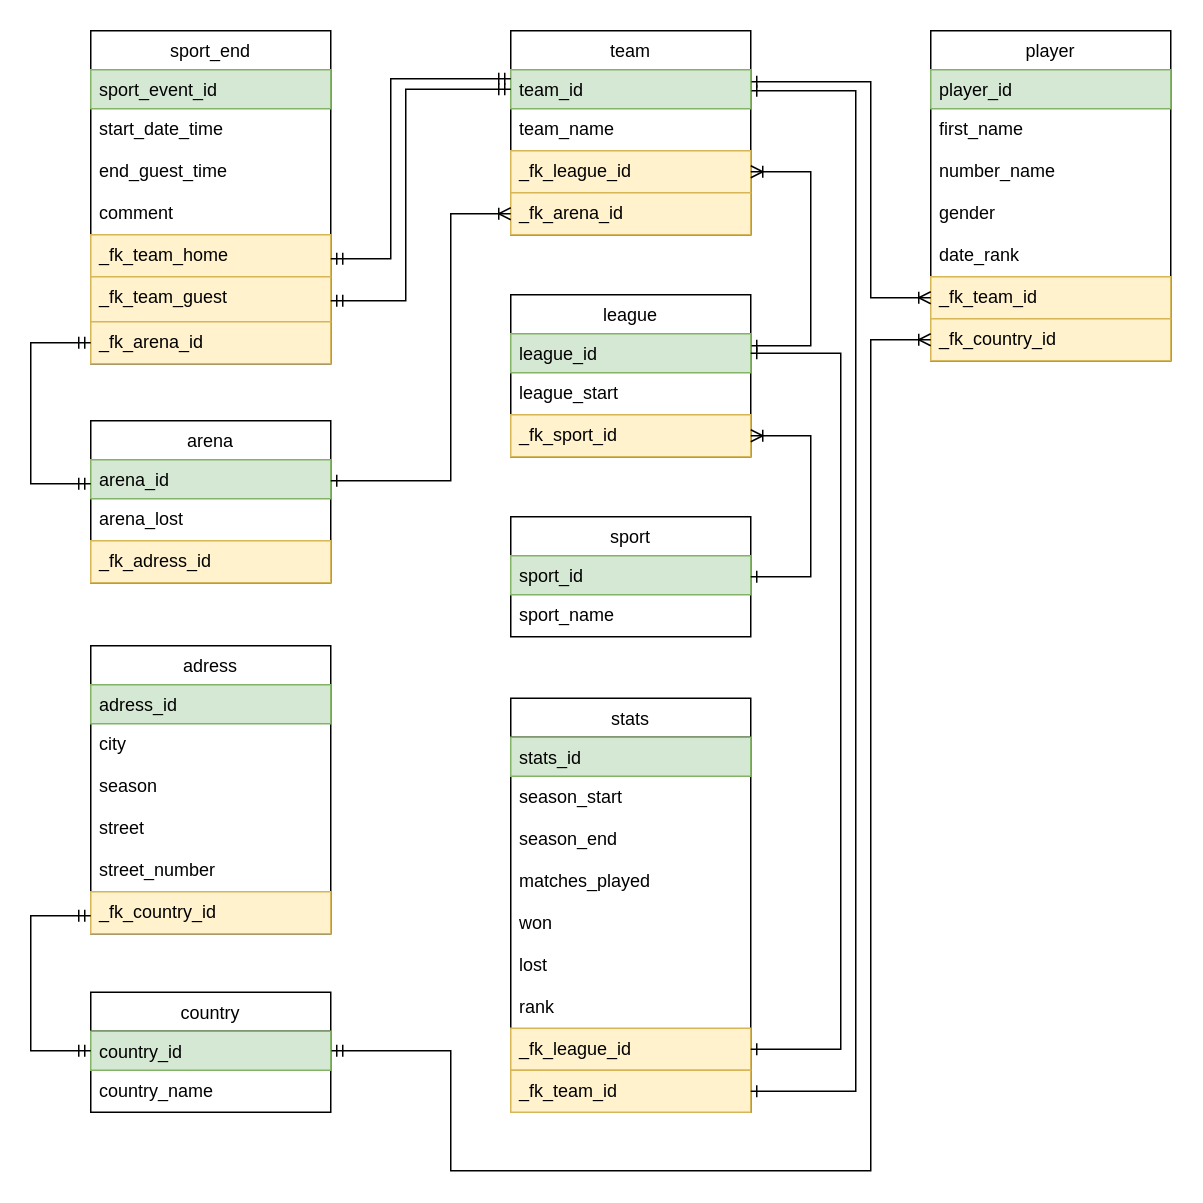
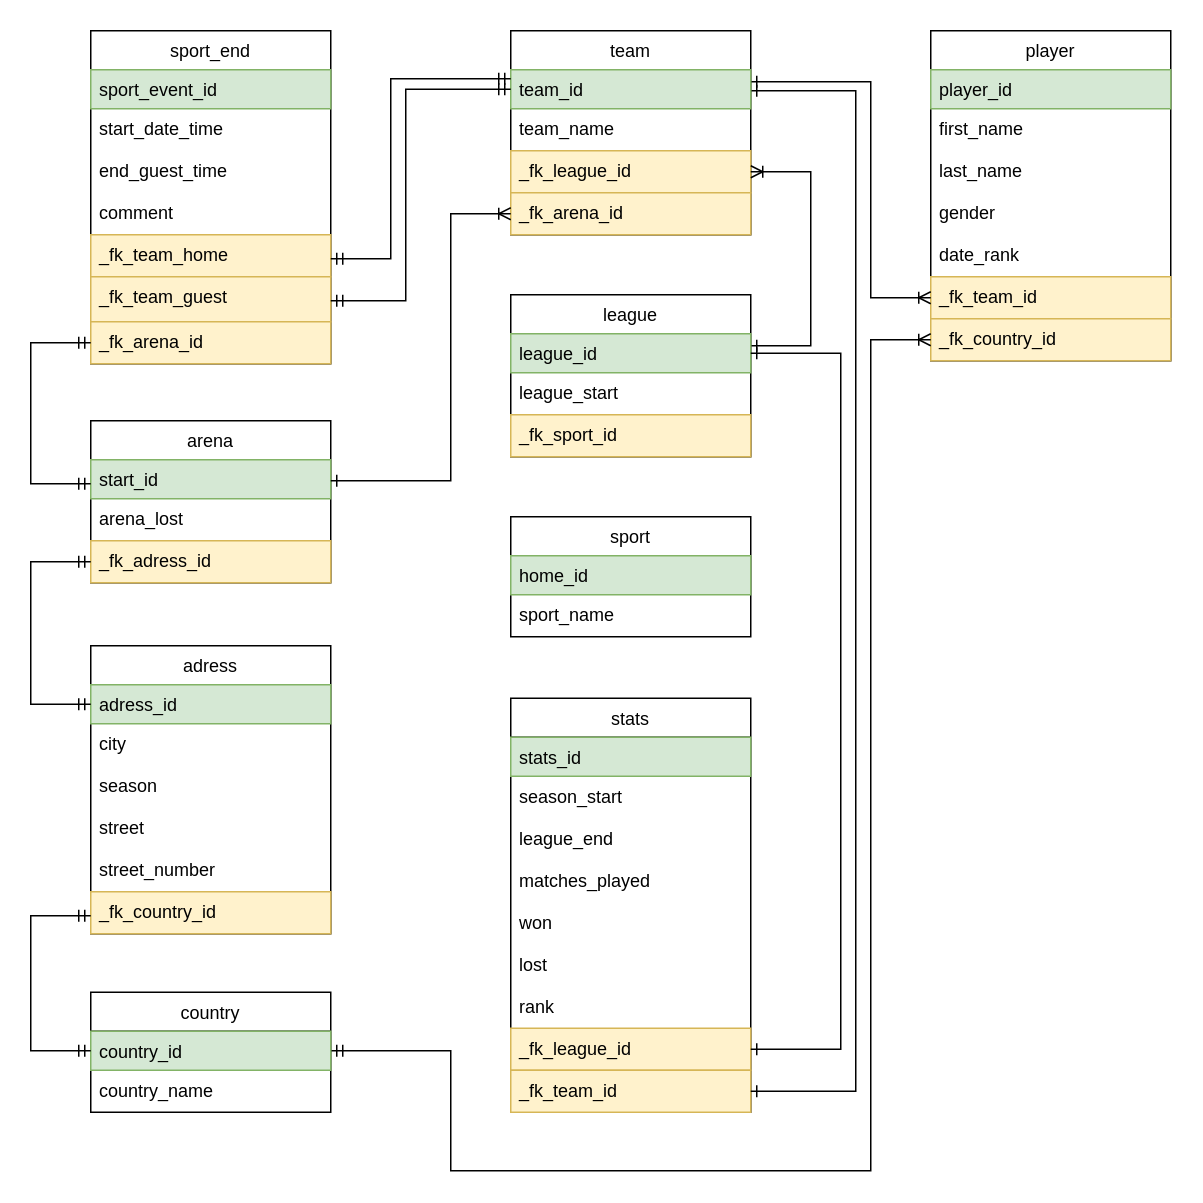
(994, 171) -> (982, 171)
(137, 480) -> (137, 480)
(811, 506) -> none
(557, 576) -> (552, 576)
none -> (31, 633)
(569, 839) -> (567, 839)
